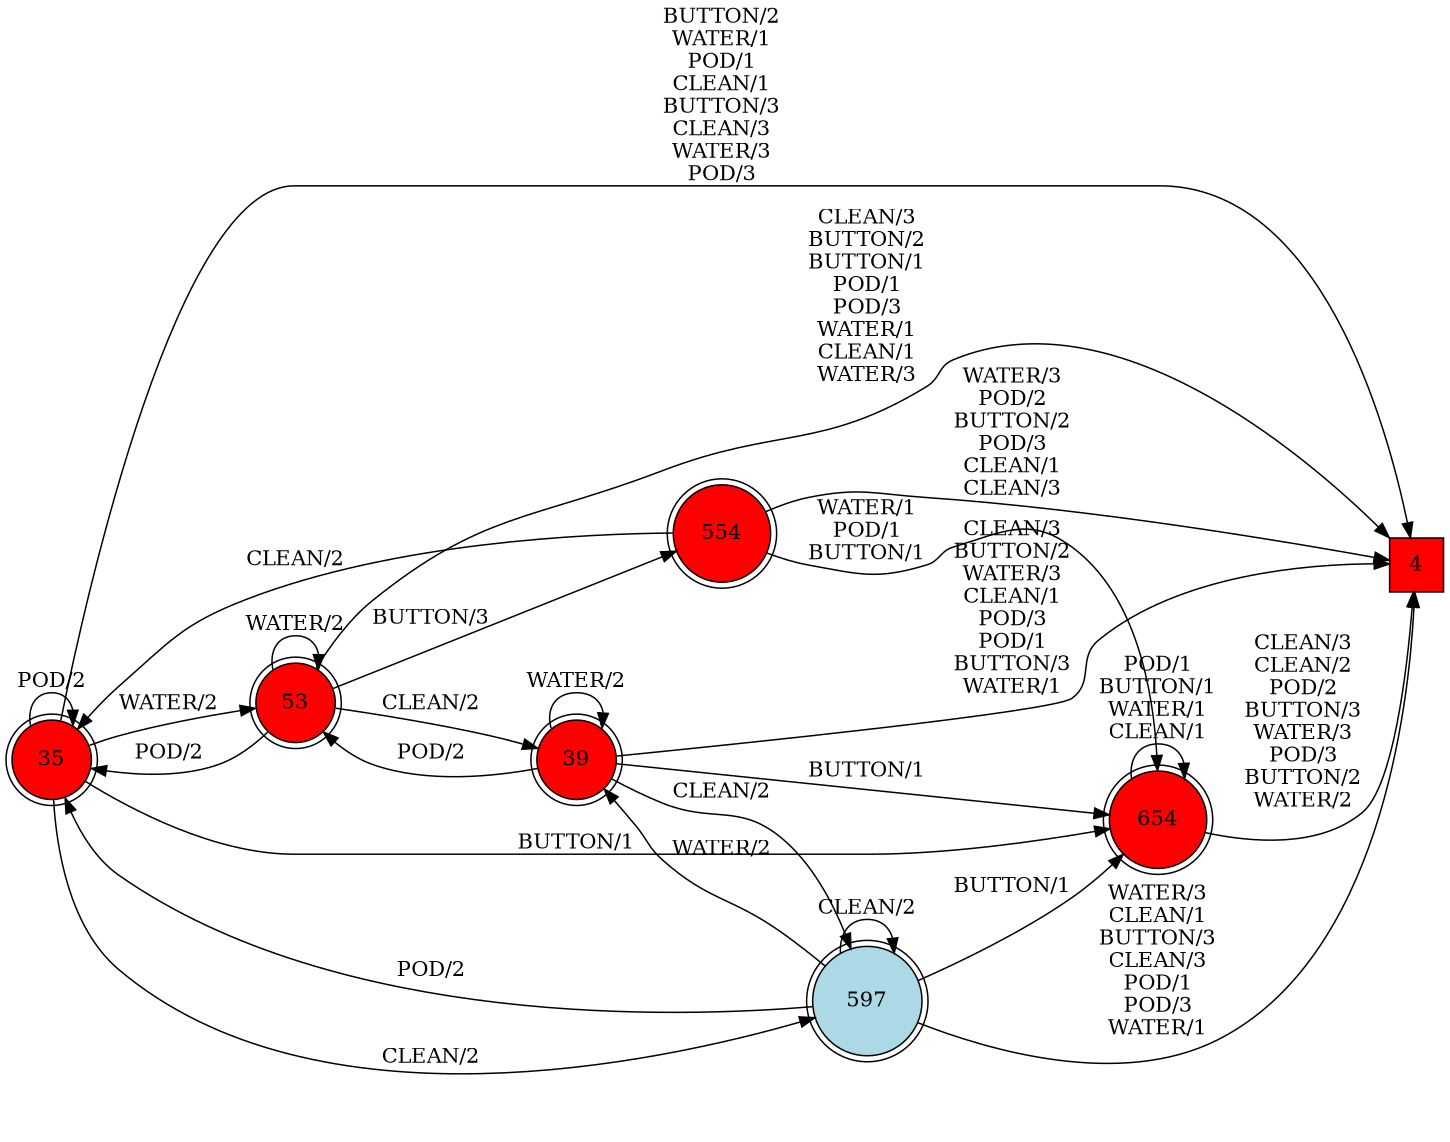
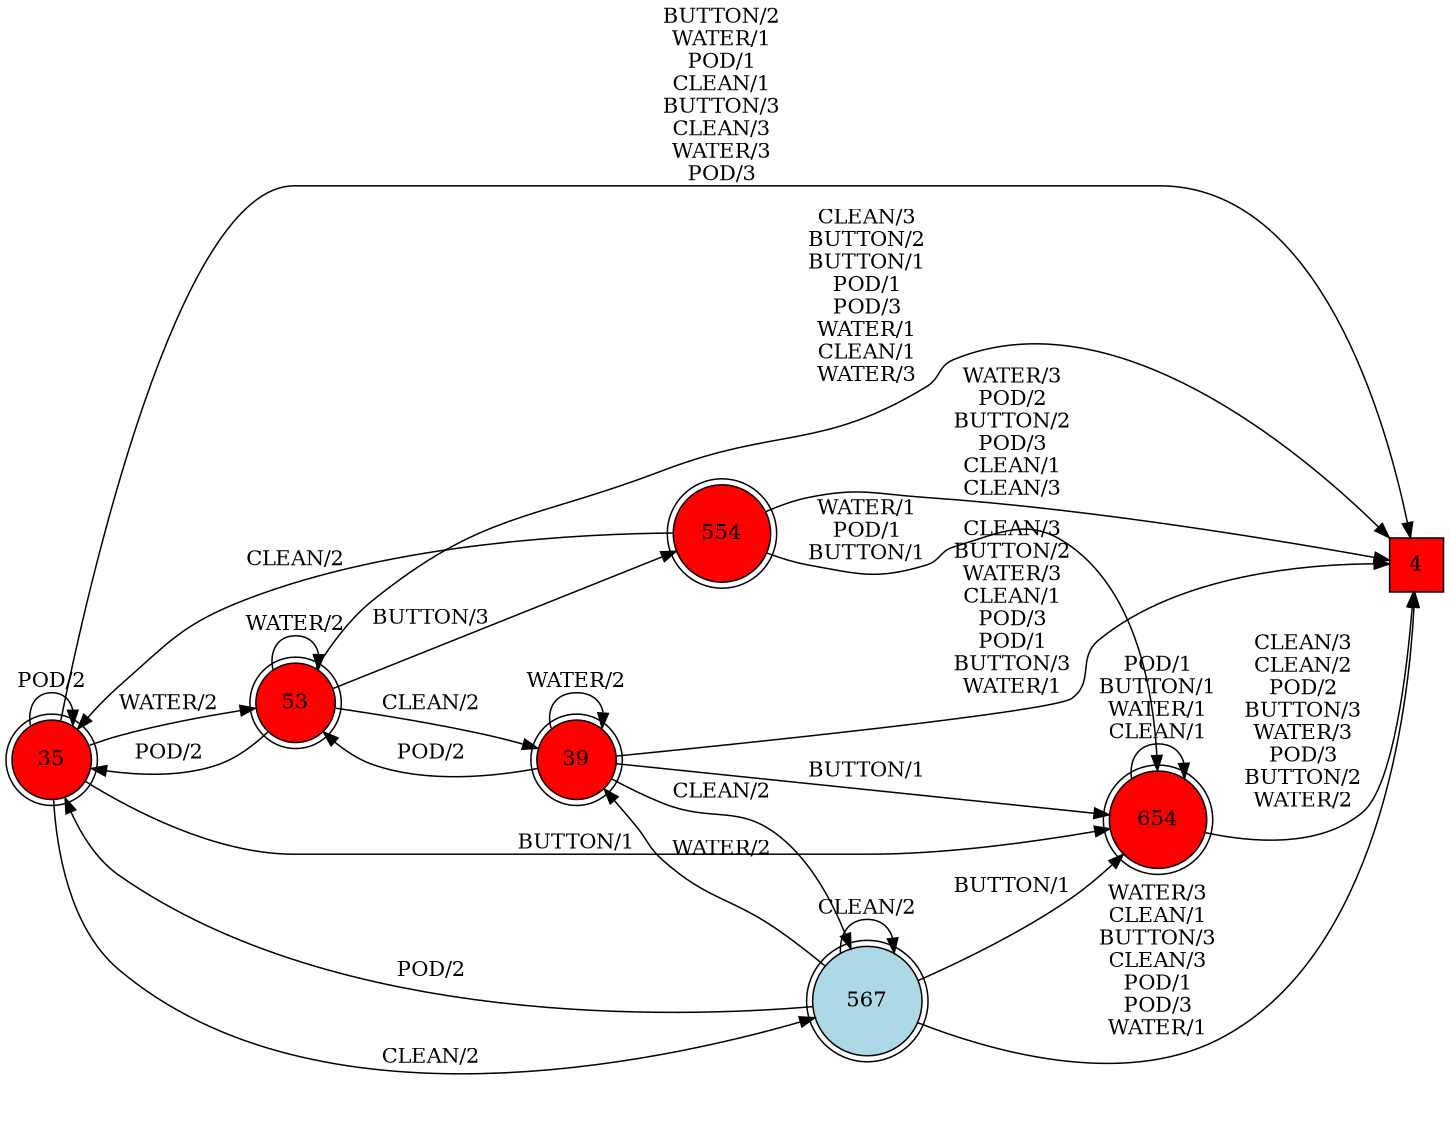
(867, 1001) -> (867, 1001)
